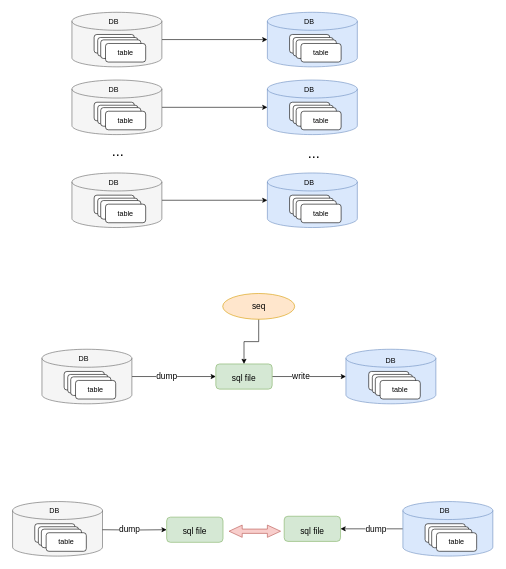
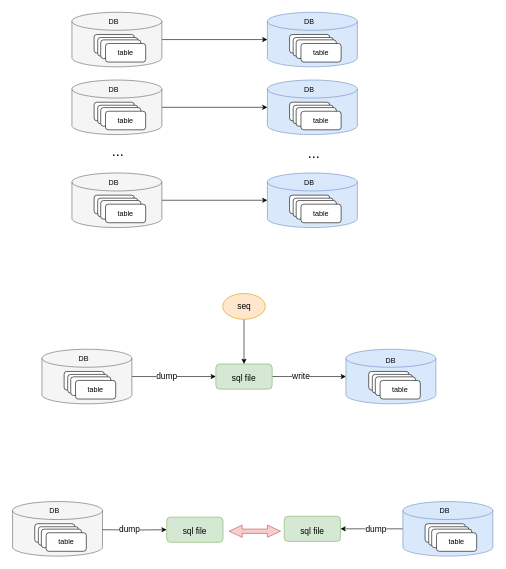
(259, 307) -> (244, 307)
